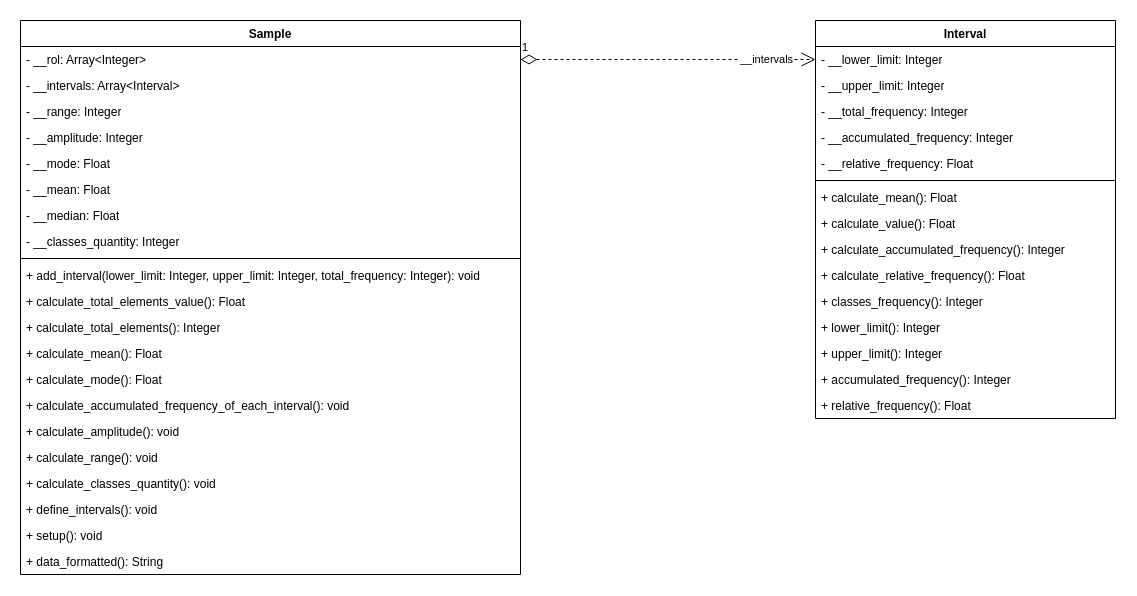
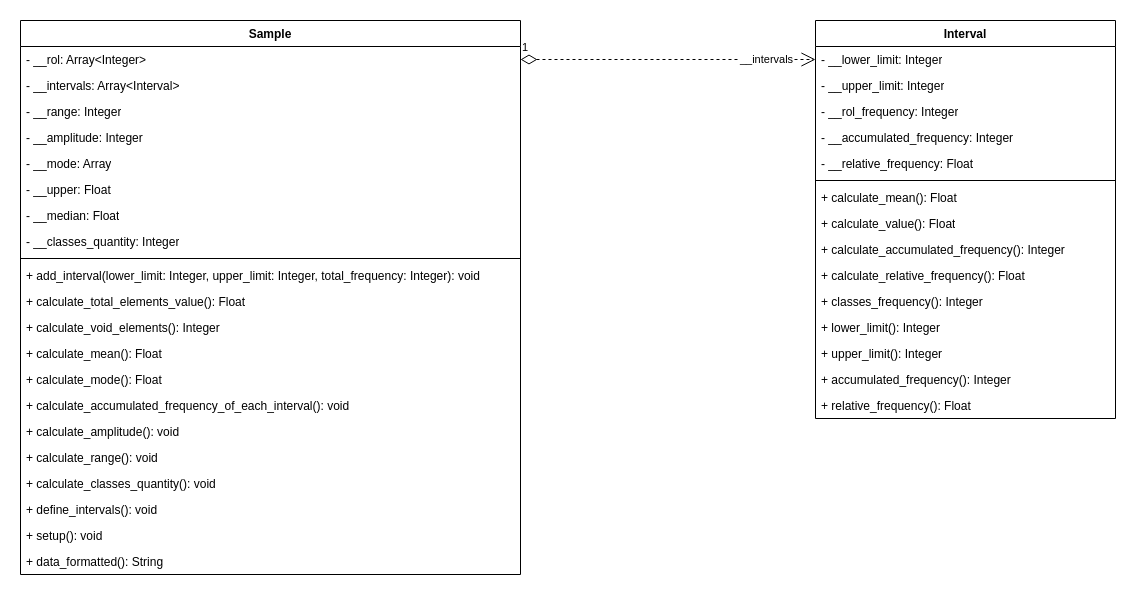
(909, 113) -> (903, 113)
(71, 165) -> (72, 165)
(71, 191) -> (74, 191)
(140, 329) -> (137, 329)
